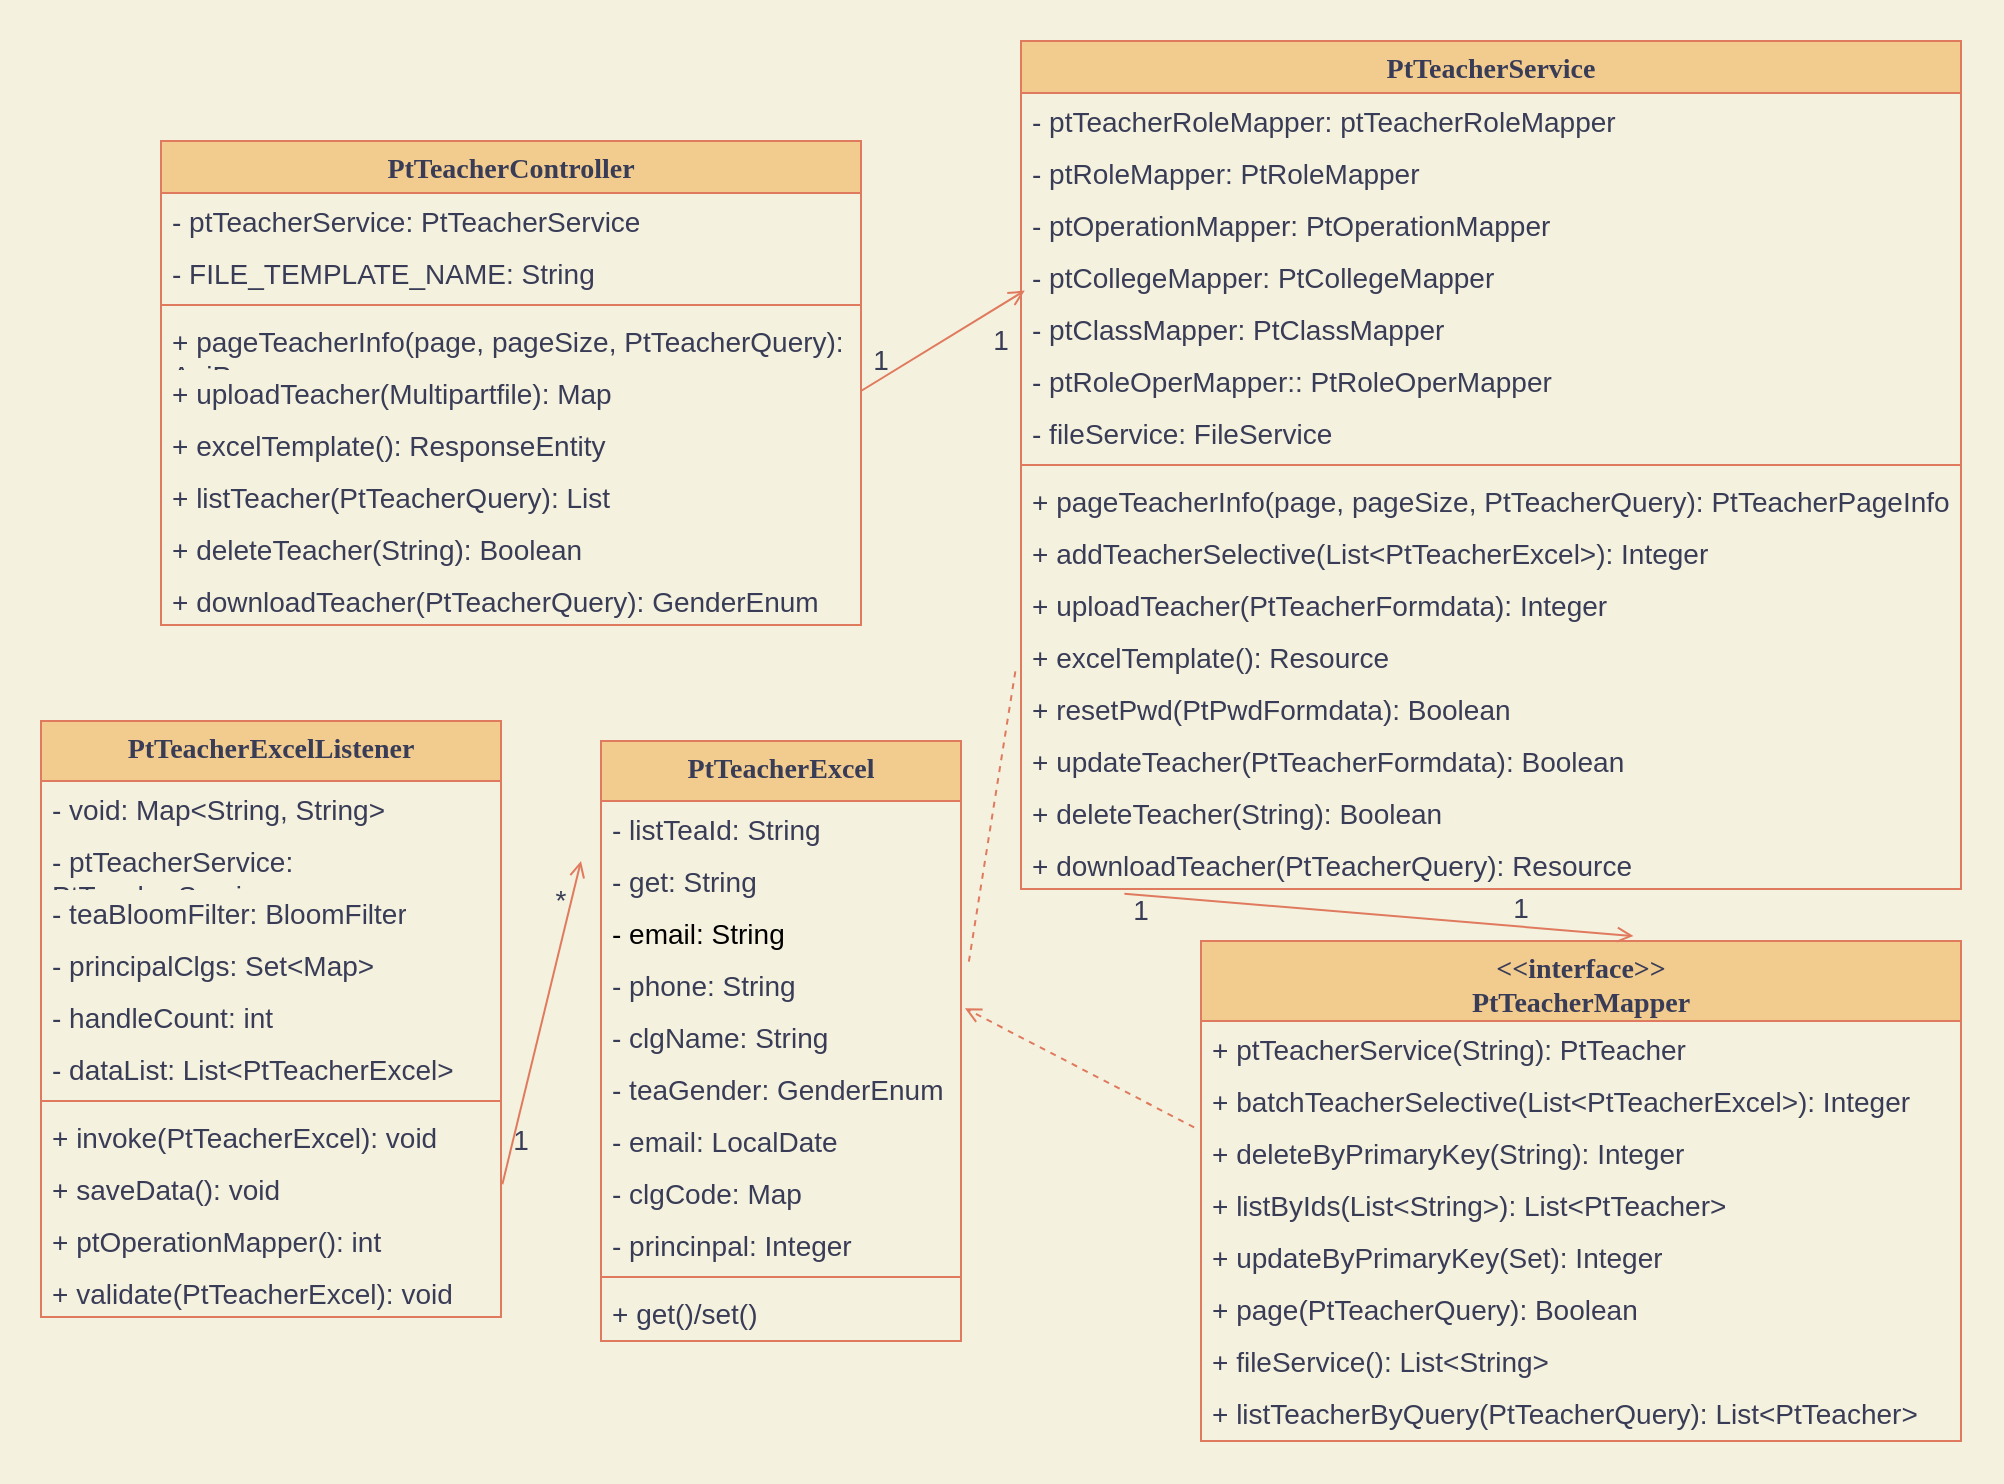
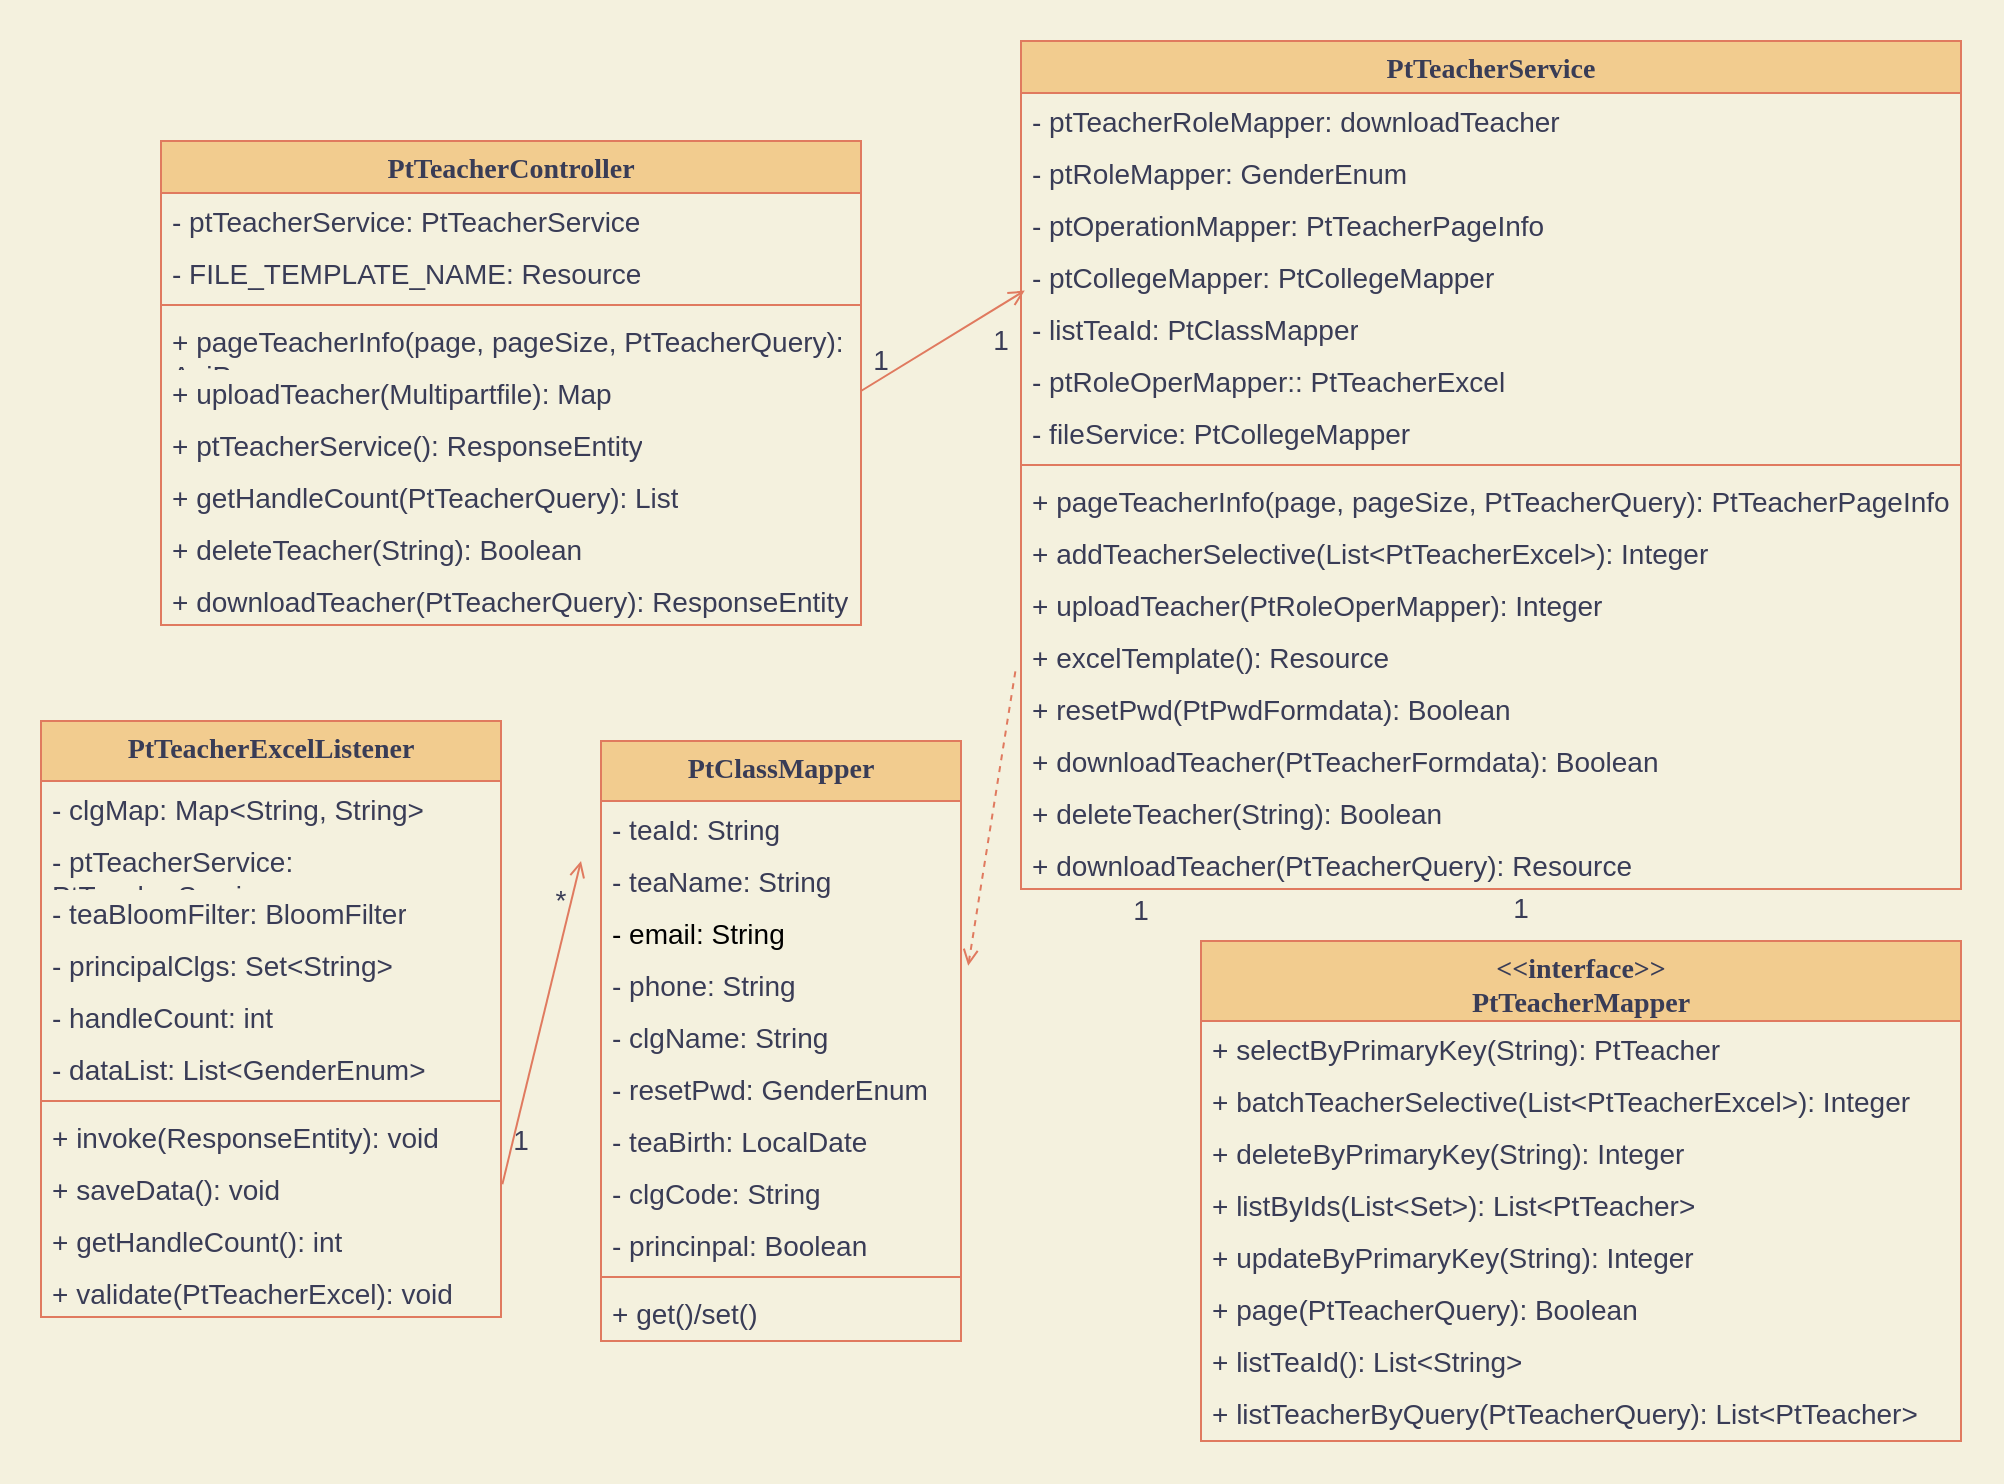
(1344, 124) -> (1313, 124)
(1234, 176) -> (1222, 176)
(1313, 228) -> (1316, 228)
(378, 276) -> (397, 276)
(1250, 332) -> (1215, 332)
(1301, 384) -> (1286, 384)
(1204, 436) -> (1239, 436)
(410, 448) -> (437, 448)
(426, 500) -> (453, 500)
(511, 604) -> (513, 621)
(1356, 608) -> (1344, 608)
(1356, 764) -> (1368, 764)
(782, 772) -> (782, 772)
(236, 812) -> (251, 812)
(740, 832) -> (716, 832)
(700, 884) -> (732, 884)
(1377, 915) -> none
(969, 960) -> (970, 957)
(224, 968) -> (243, 968)
(1485, 1052) -> (1497, 1052)
(1082, 1069) -> none
(273, 1089) -> (254, 1072)
(782, 1092) -> (775, 1092)
(266, 1140) -> (266, 1140)
(732, 1144) -> (759, 1144)
(708, 1196) -> (728, 1196)
(1513, 1208) -> (1493, 1208)
(239, 1244) -> (215, 1244)
(756, 1248) -> (752, 1248)
(1465, 1260) -> (1485, 1260)
(1411, 1364) -> (1399, 1364)
